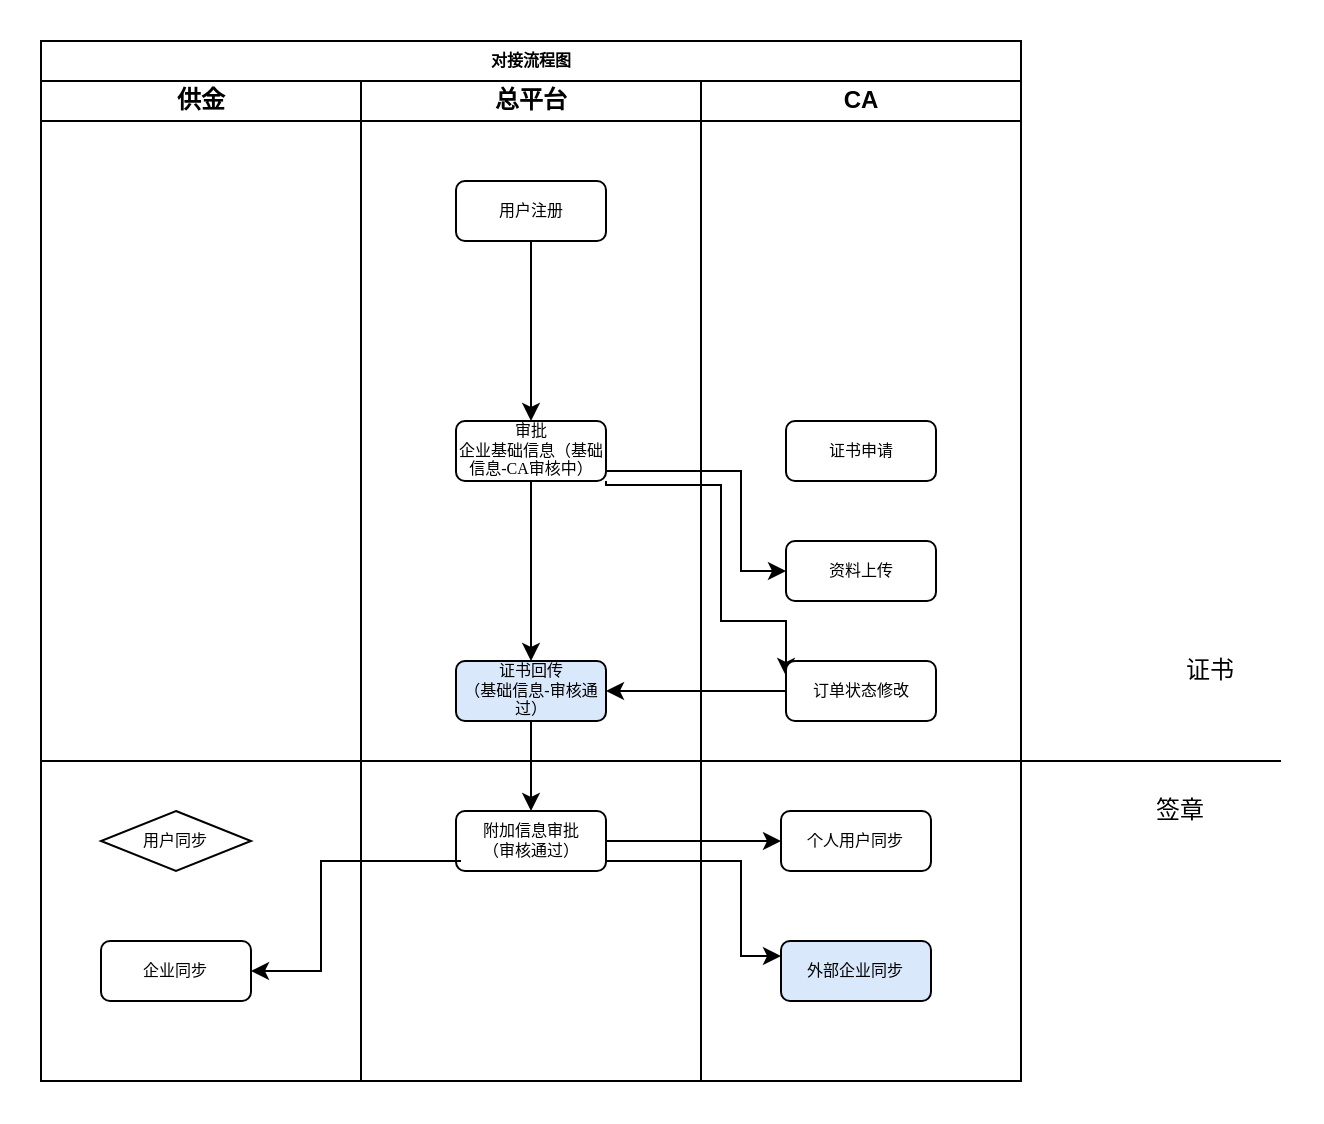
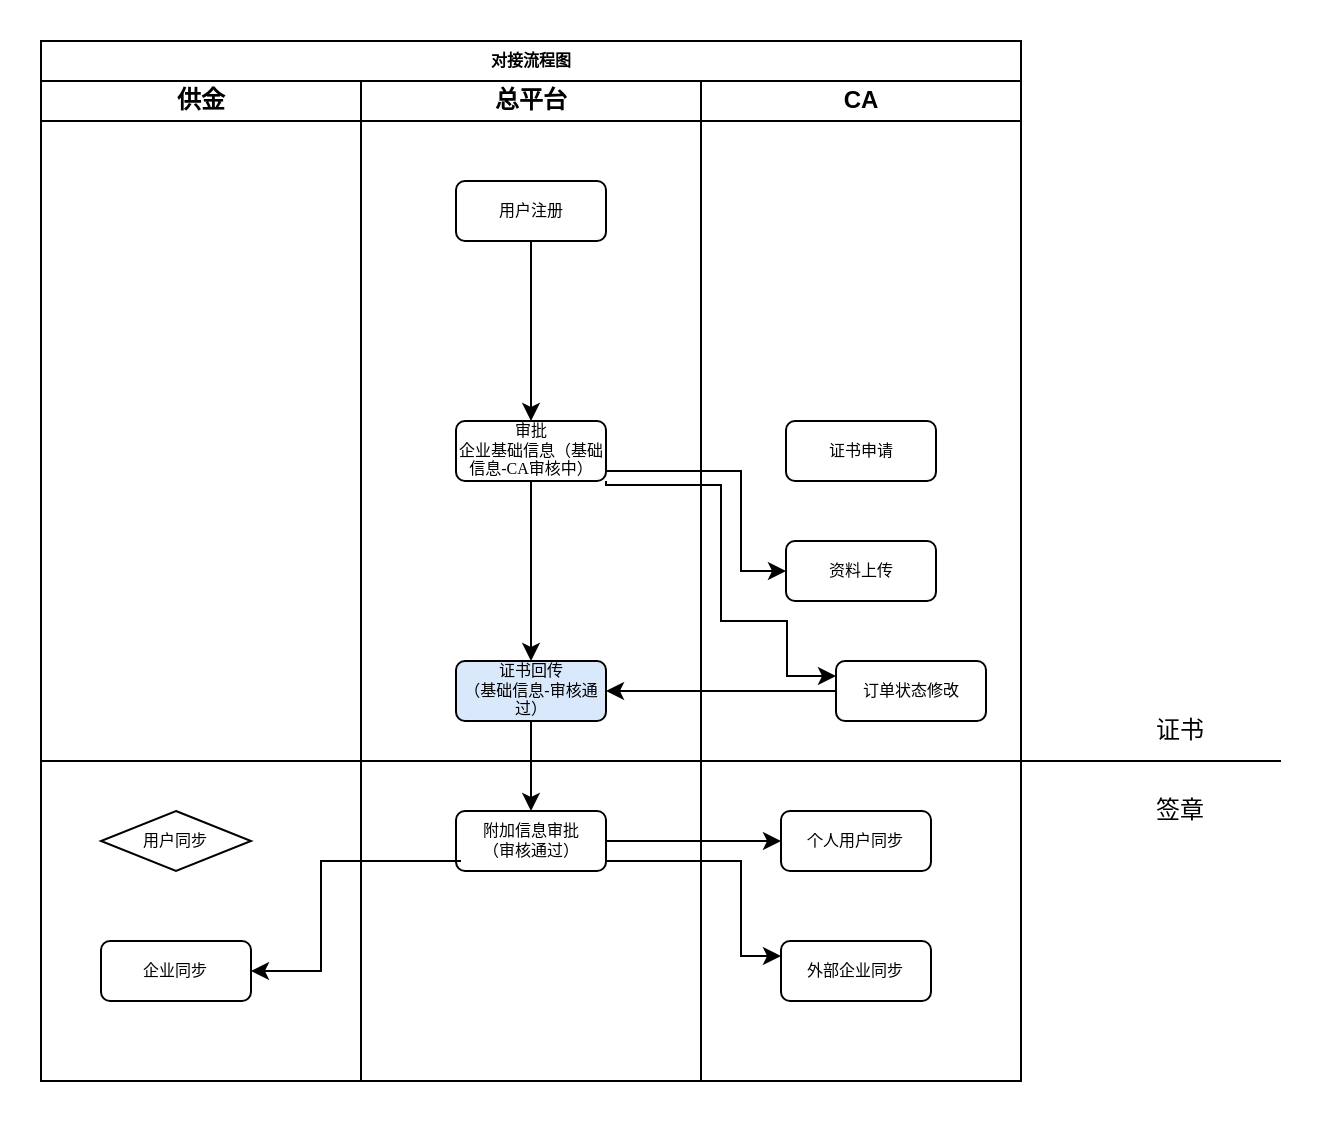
(1211, 671) -> (1181, 731)
(861, 691) -> (911, 691)
(856, 971) -> (856, 971)
